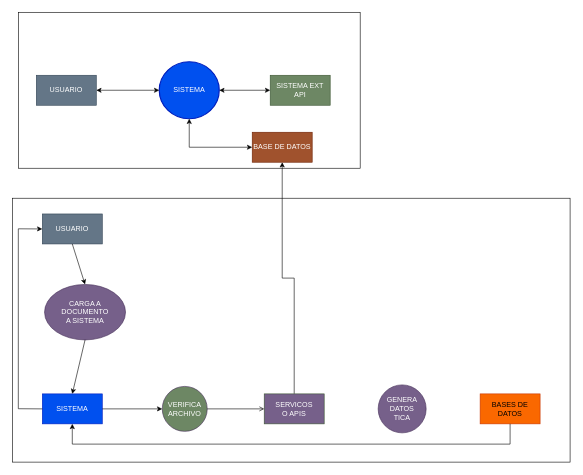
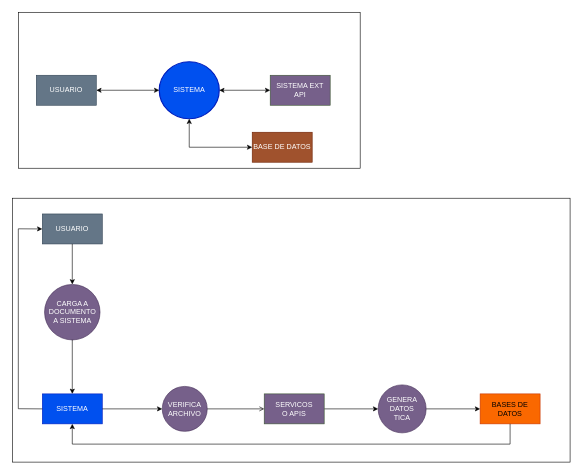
(300, 90) -> (300, 90)
(282, 278) -> (372, 409)
(85, 312) -> (72, 312)
(185, 409) -> (185, 409)
none -> (474, 409)
